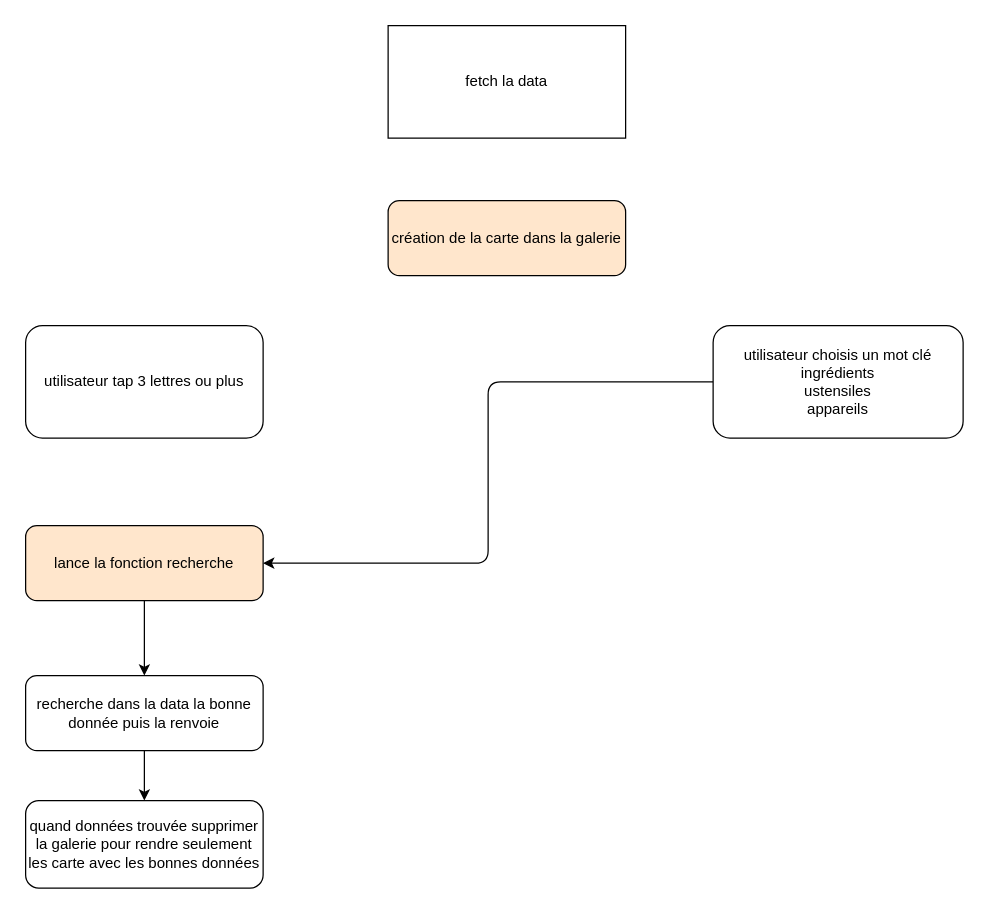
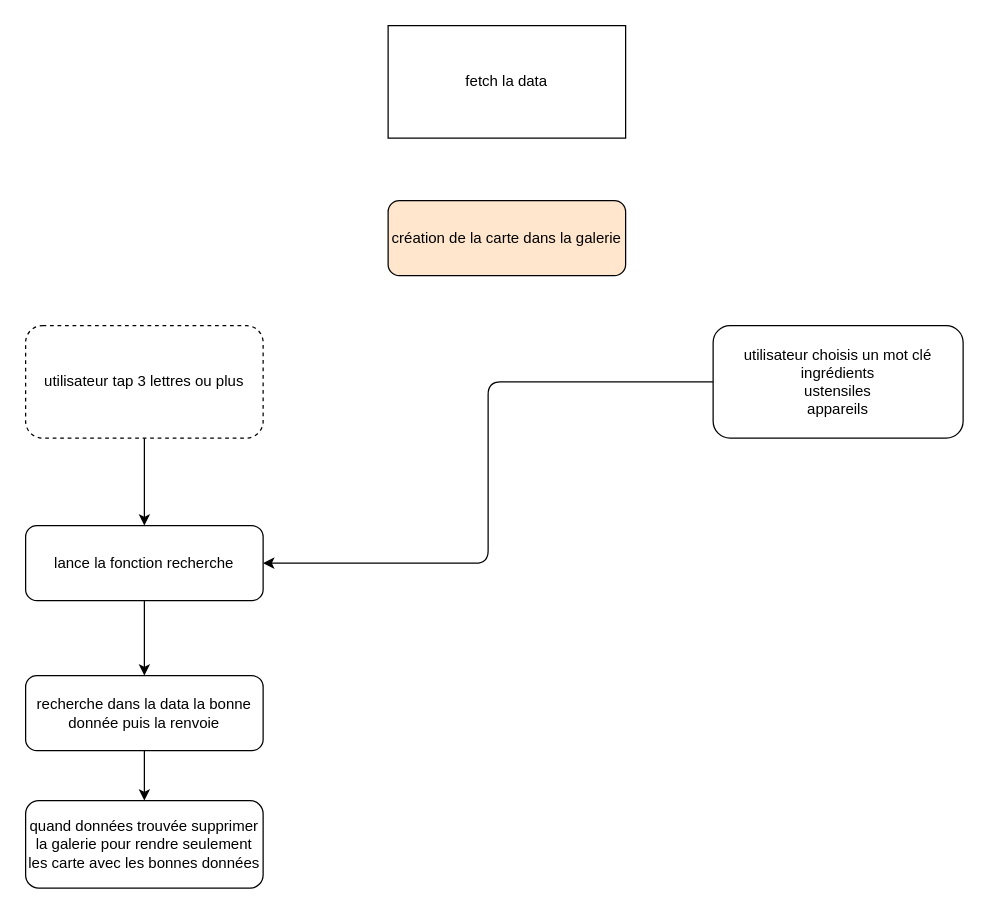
(144, 382) -> (144, 382)
none -> (144, 477)
(144, 563) -> (144, 563)
